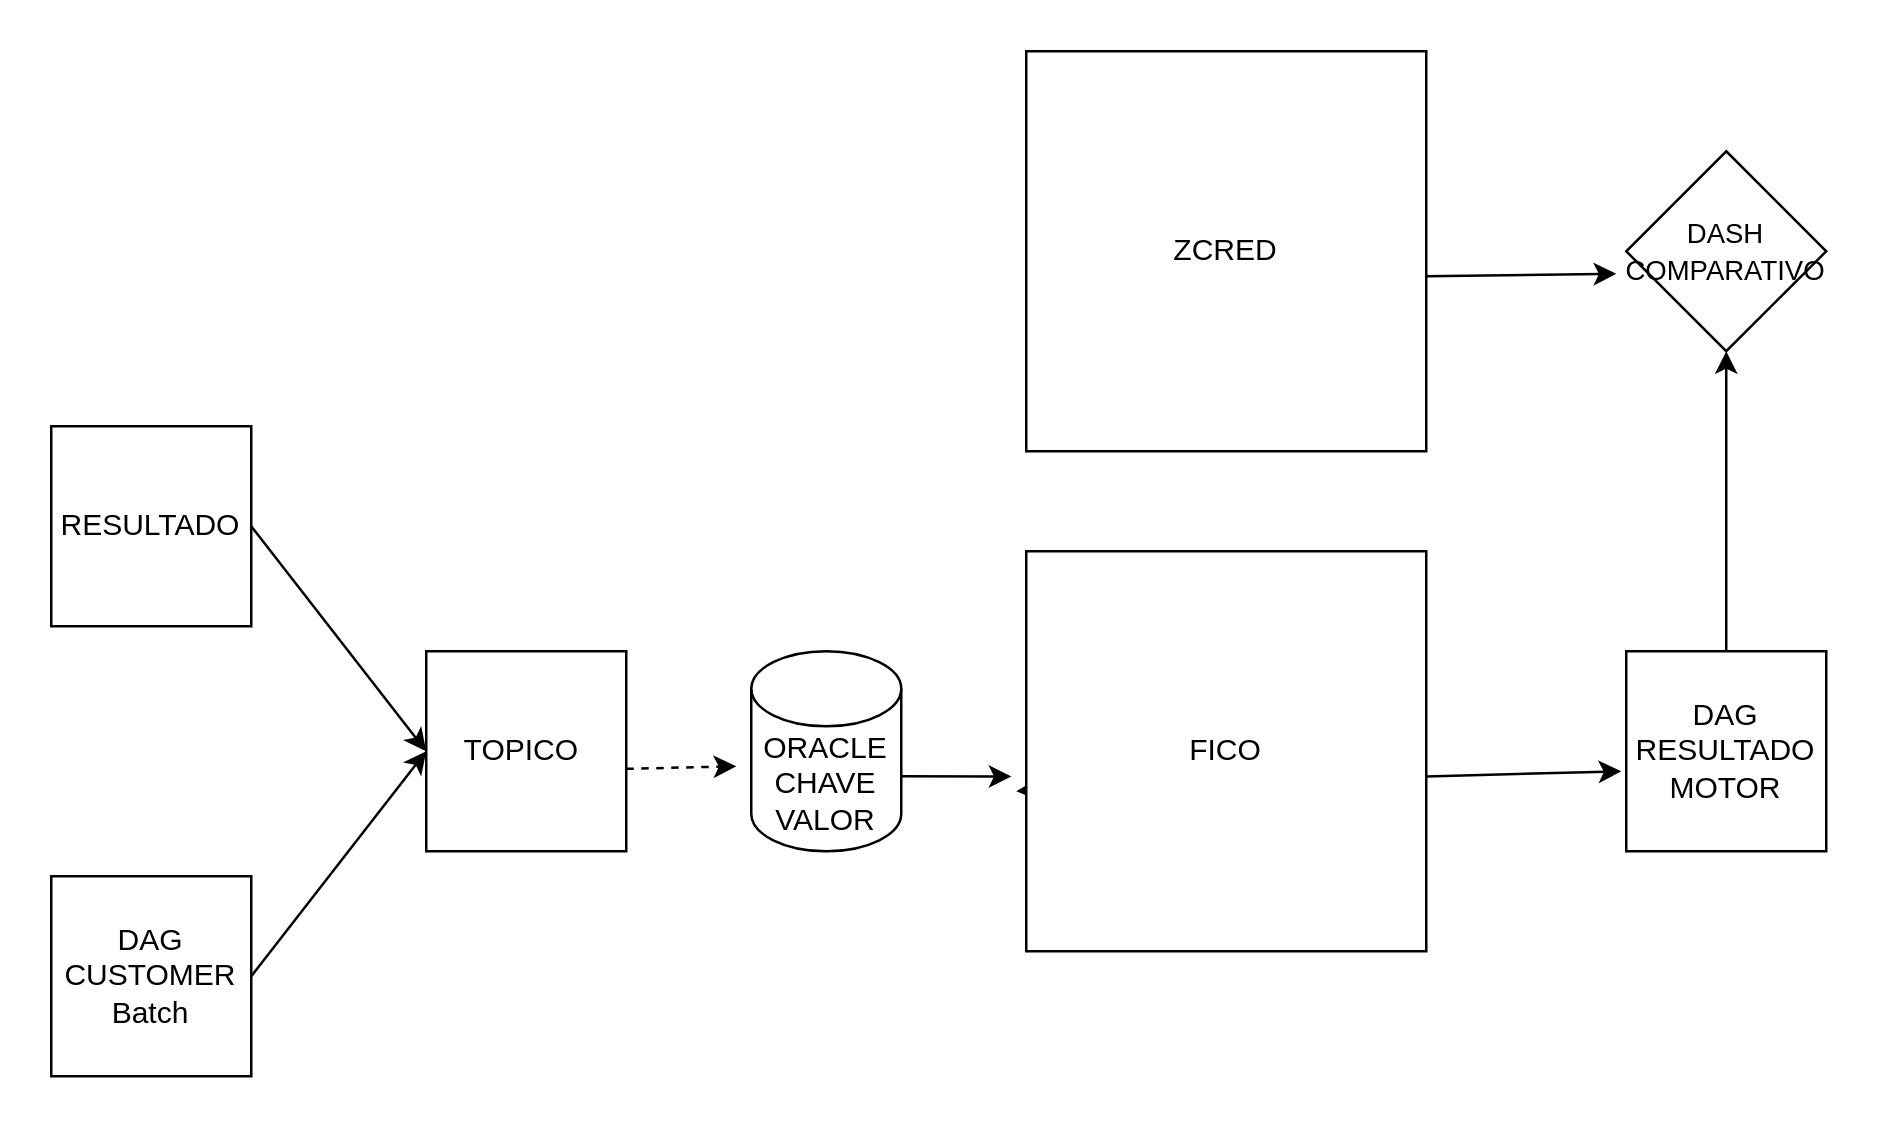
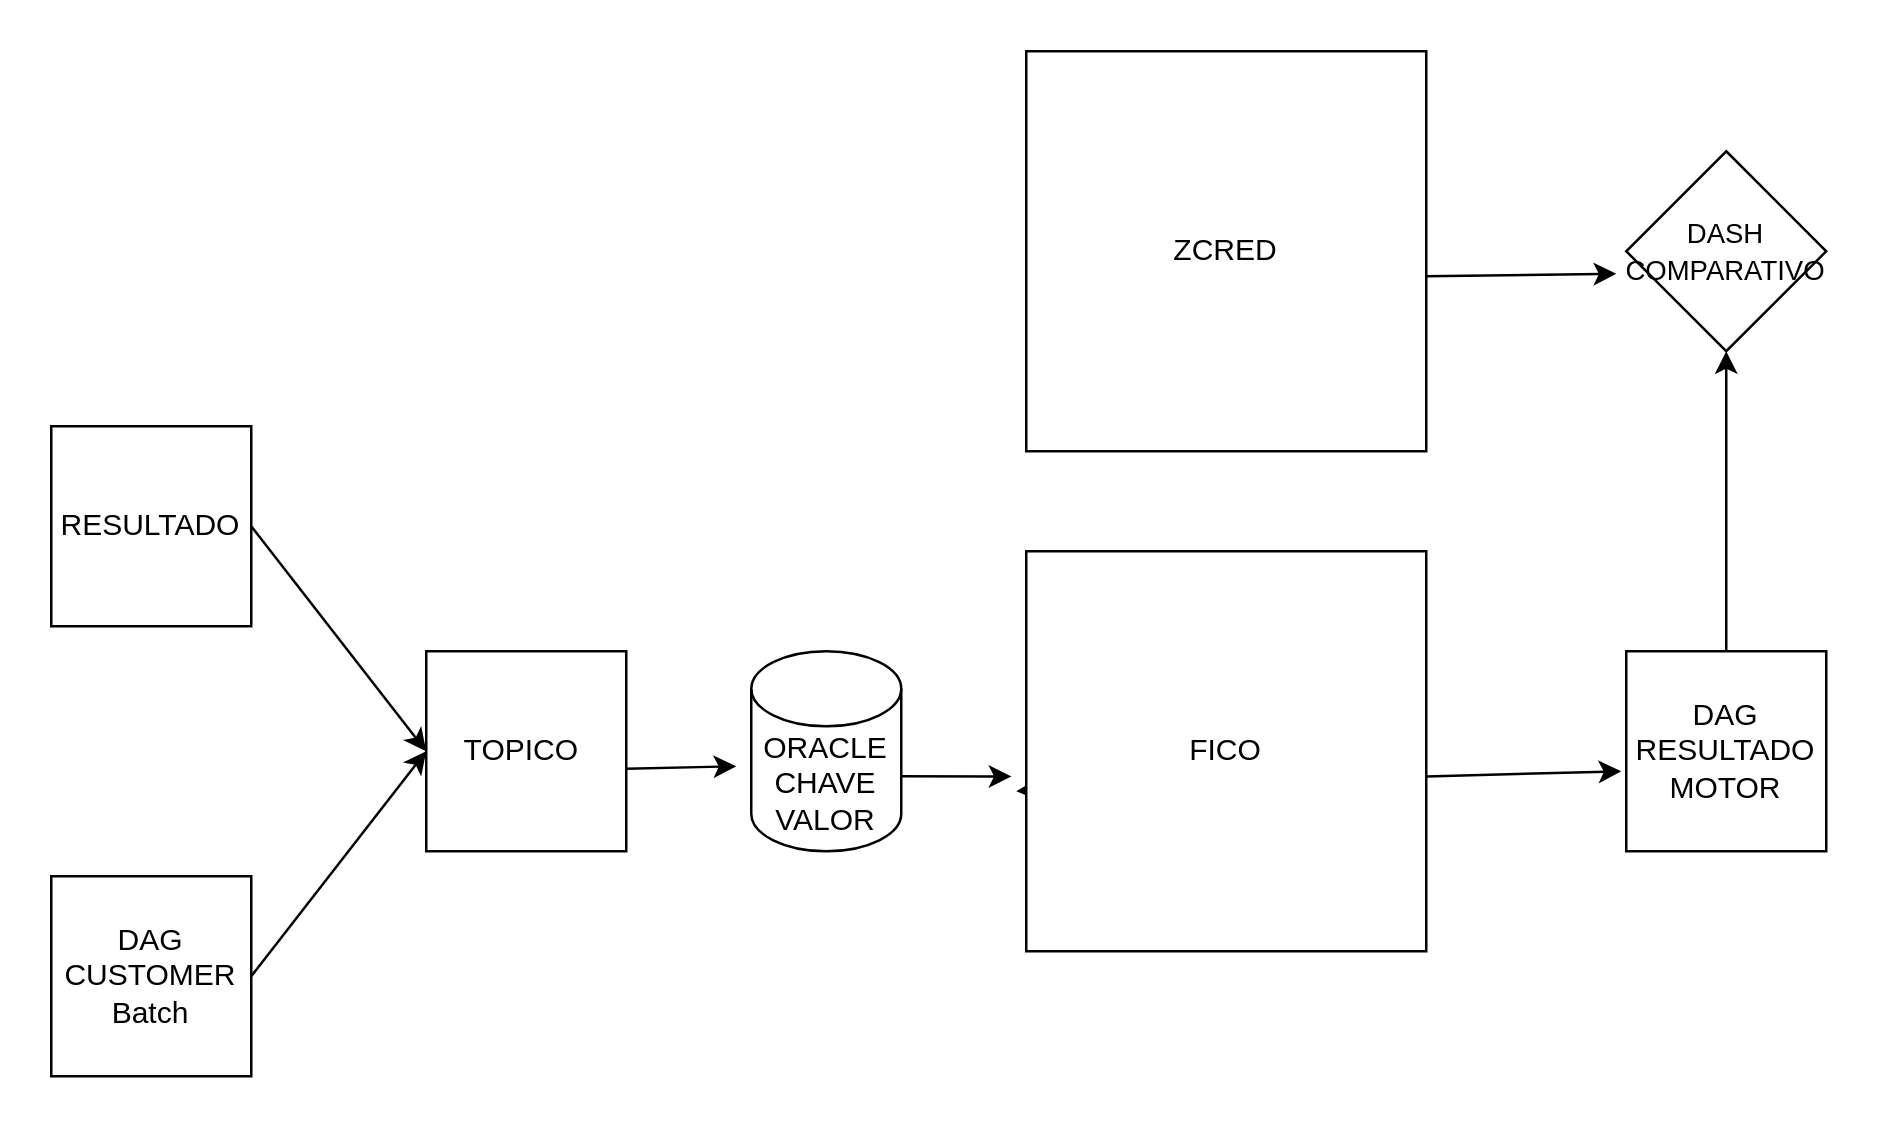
(672, 768) -> (672, 768)
